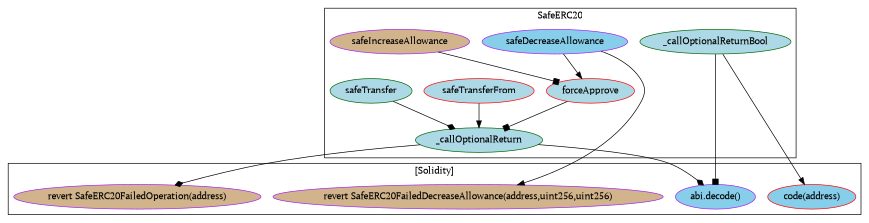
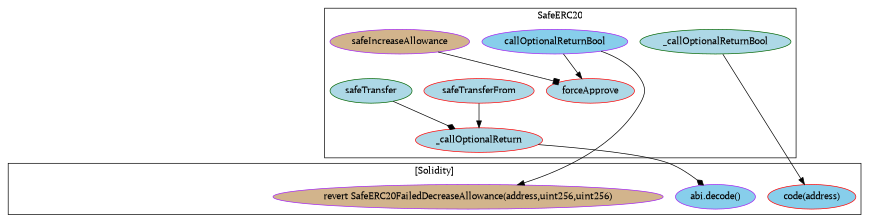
(555, 42) -> (555, 42)
(539, 114) -> none
(715, 116) -> none
(479, 140) -> (479, 140)
(137, 197) -> none
